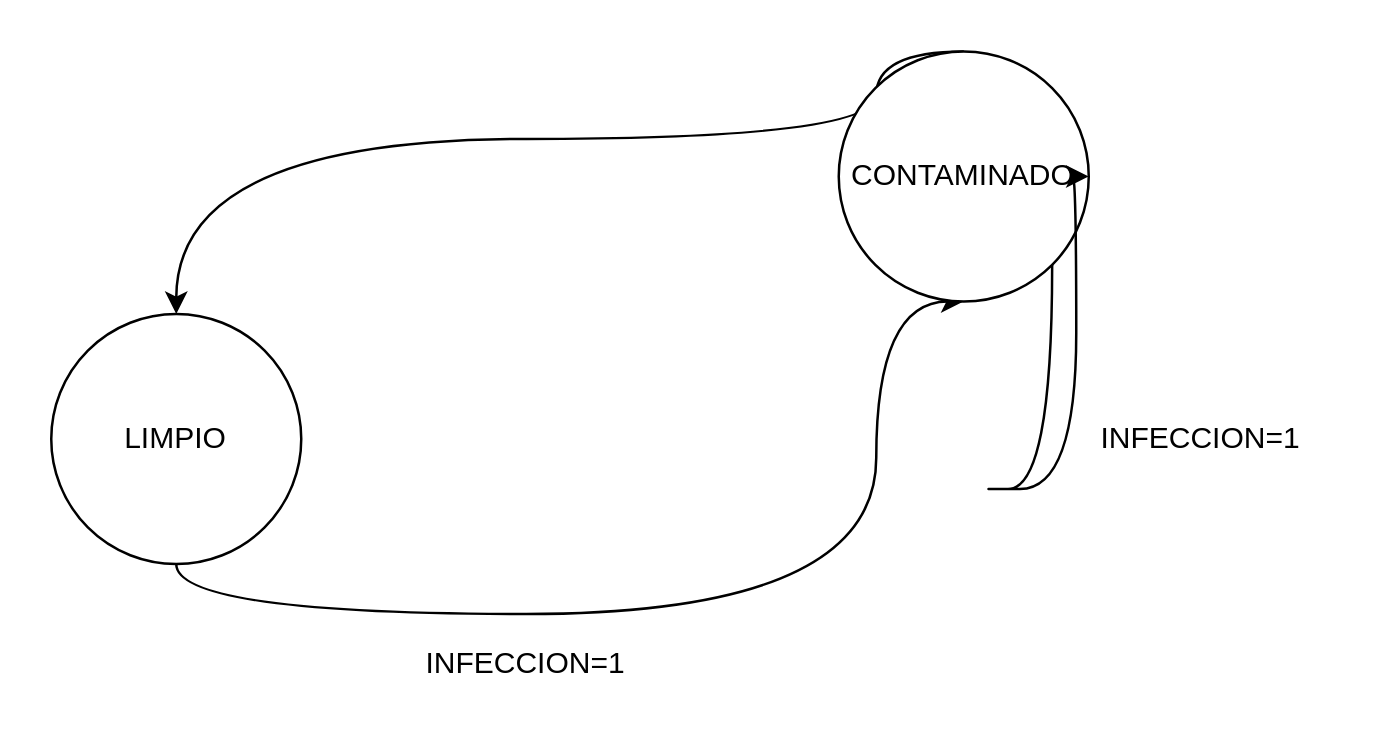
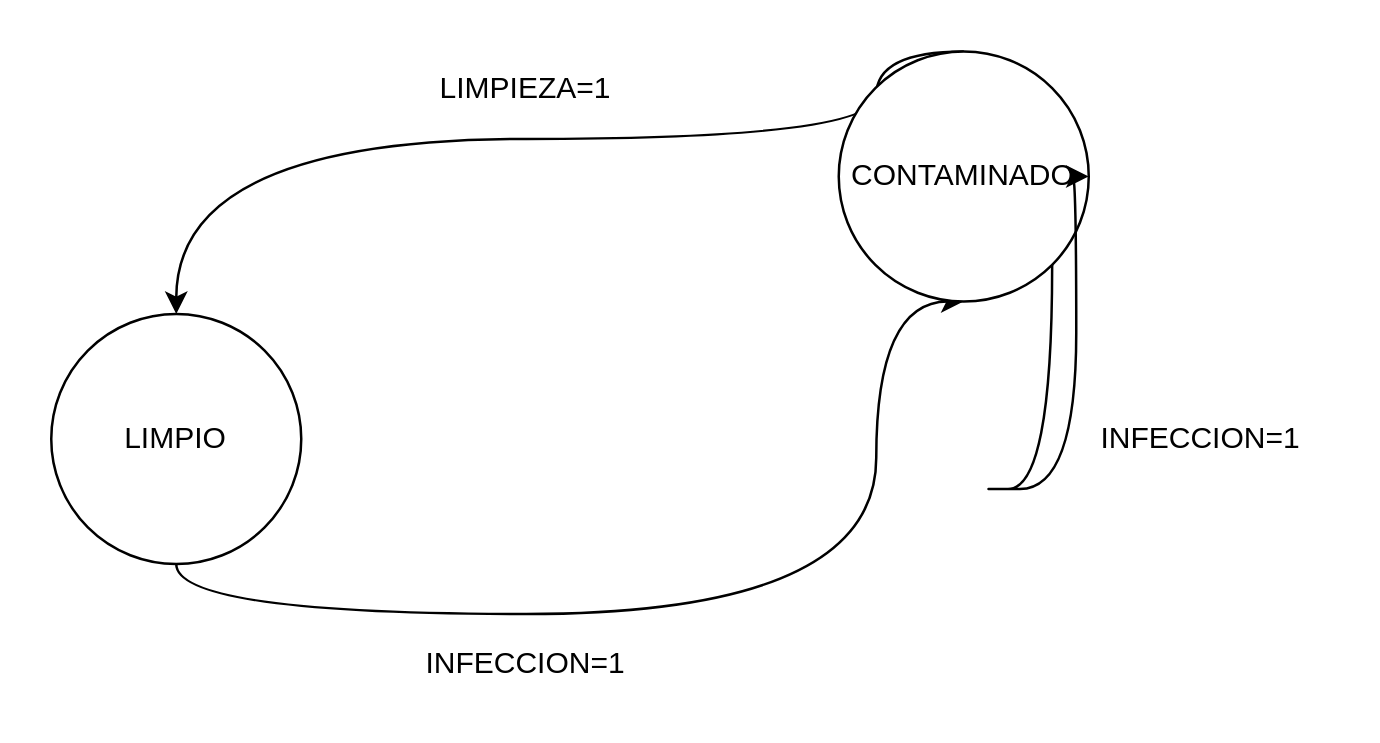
none -> (526, 89)
